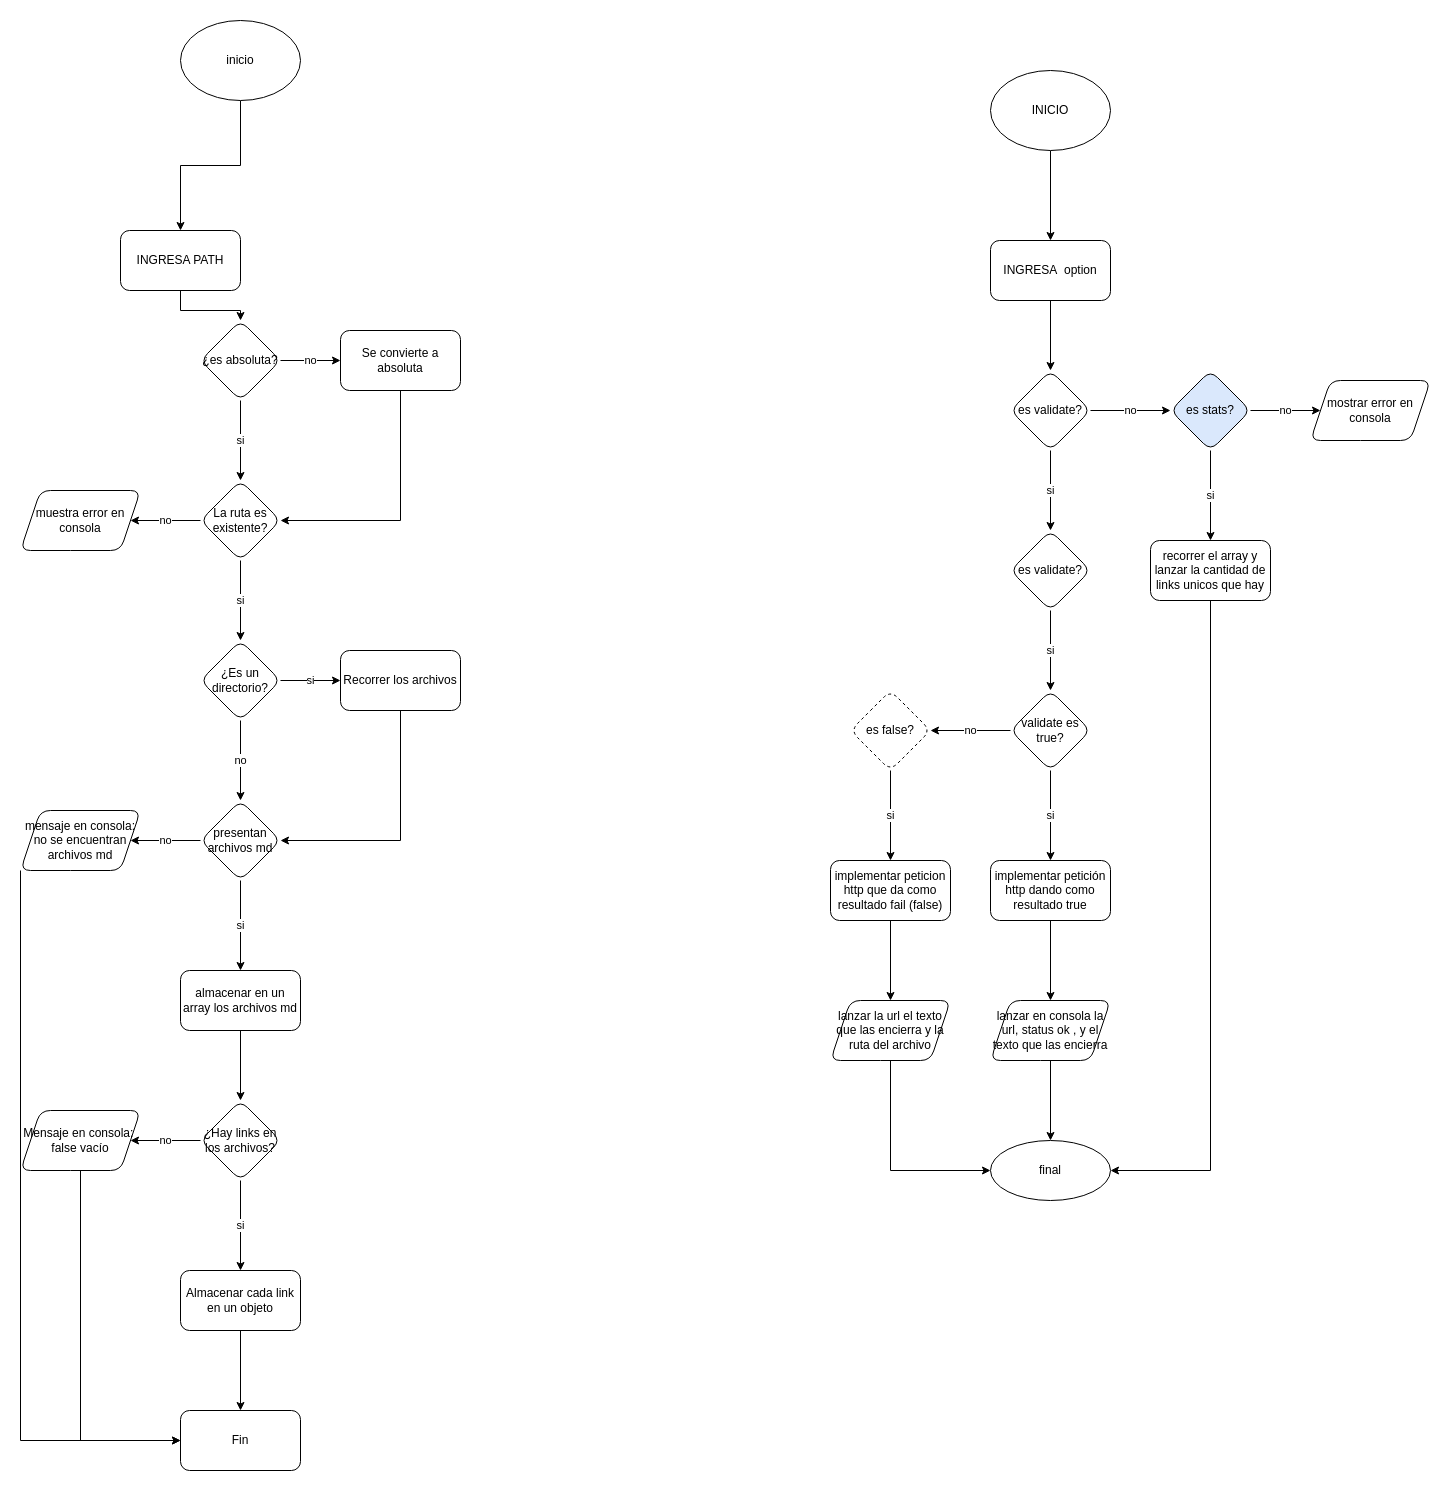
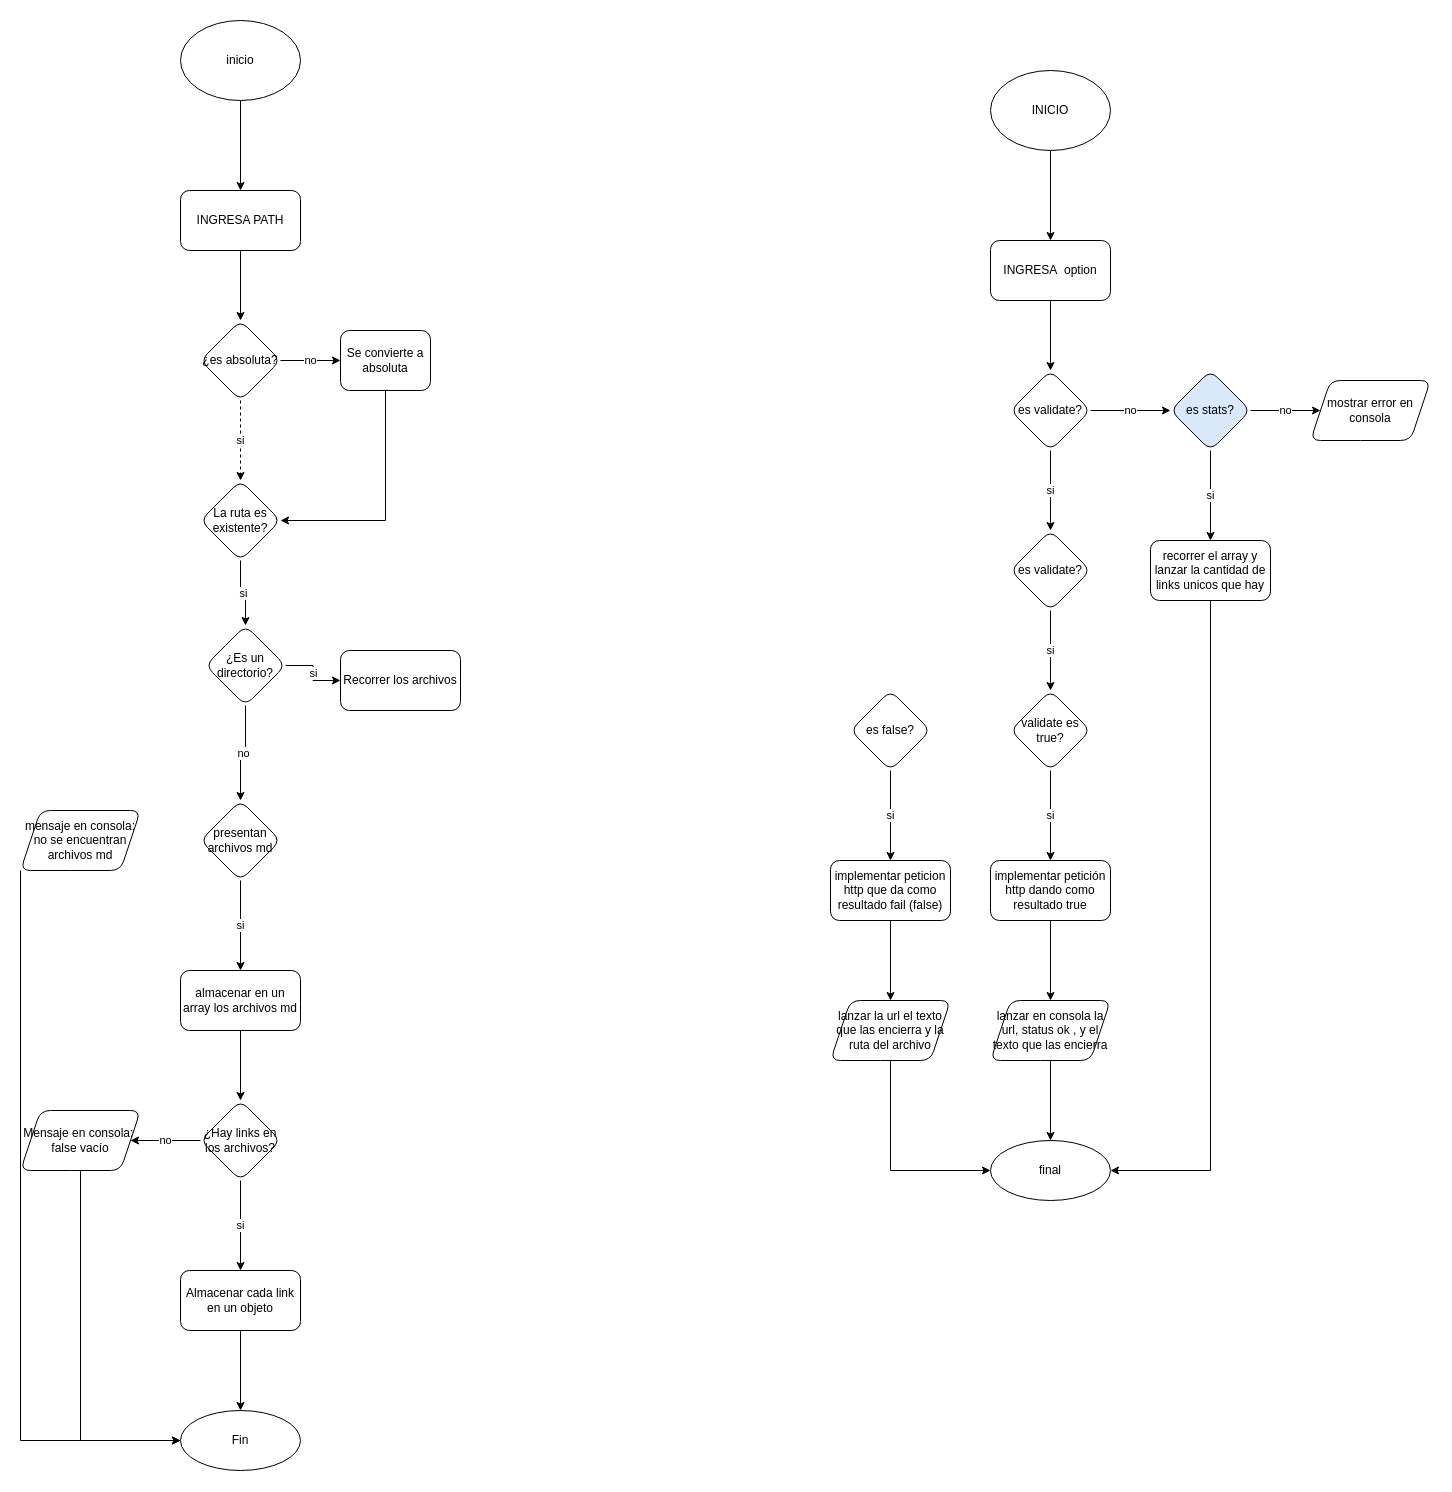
(181, 261) -> (241, 221)
(401, 361) -> (386, 361)
(241, 418) -> (241, 418)
(81, 521) -> none
(169, 521) -> none
(241, 681) -> (246, 666)
(891, 731) -> (891, 731)
(974, 731) -> none
(401, 832) -> none
(169, 841) -> none
(241, 1441) -> (241, 1441)
